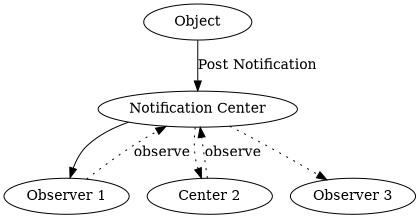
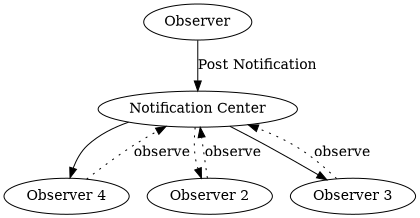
(198, 22) -> (198, 22)
none -> (300, 149)
(274, 150) -> (274, 150)
(67, 196) -> (67, 196)
(210, 196) -> (210, 196)
